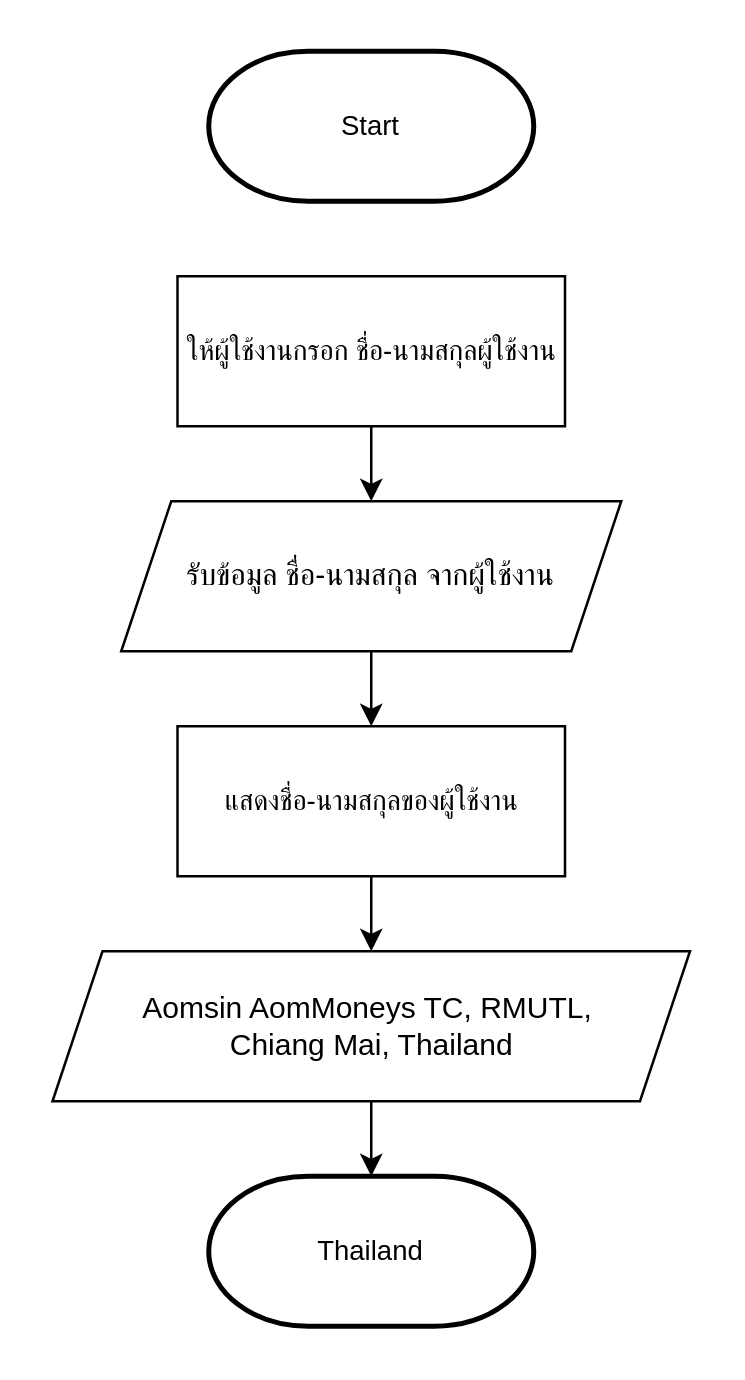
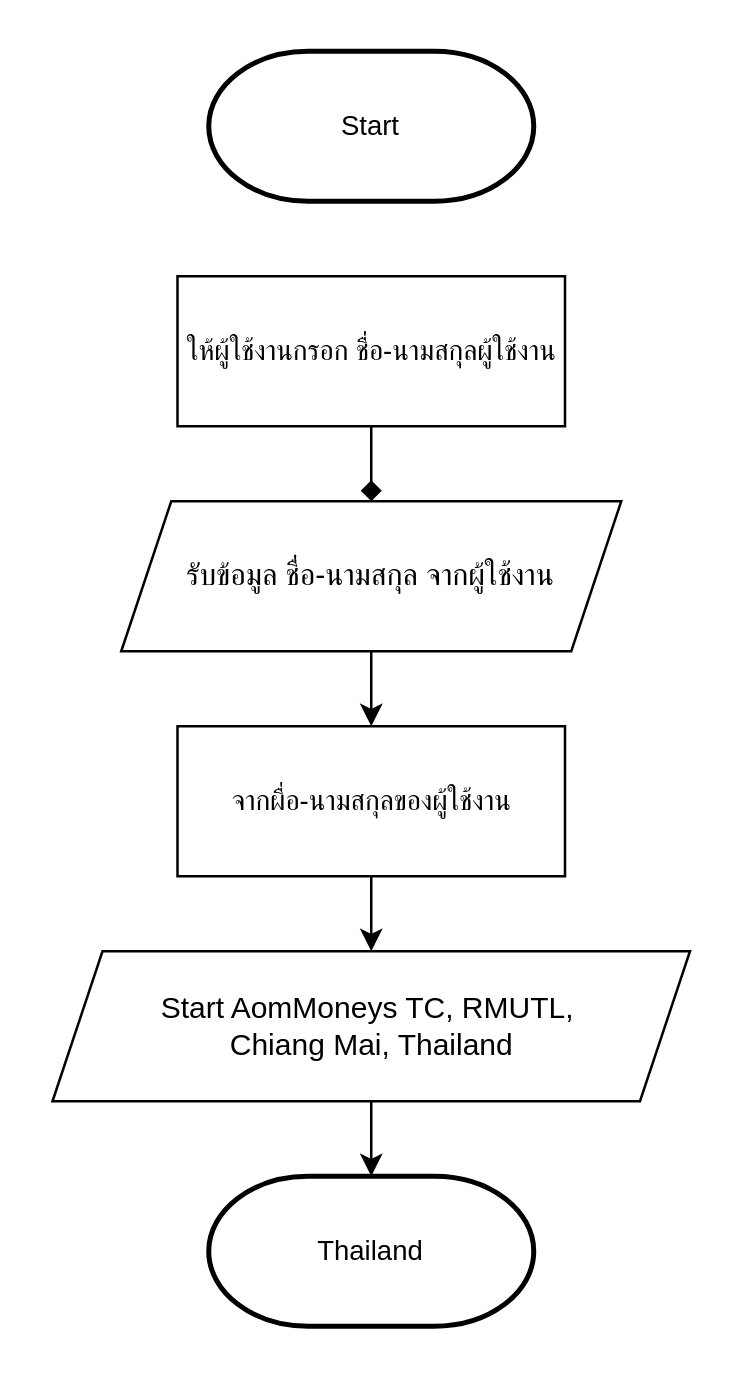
(371, 482) -> (371, 481)
(373, 801) -> (373, 801)
(373, 1026) -> (373, 1026)
